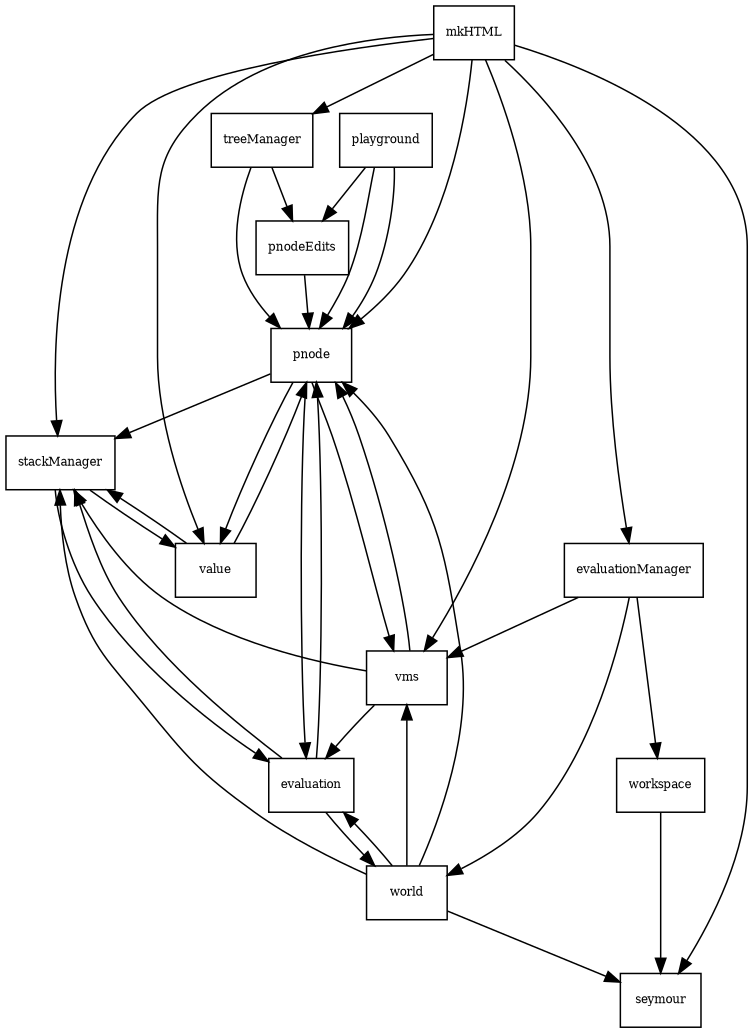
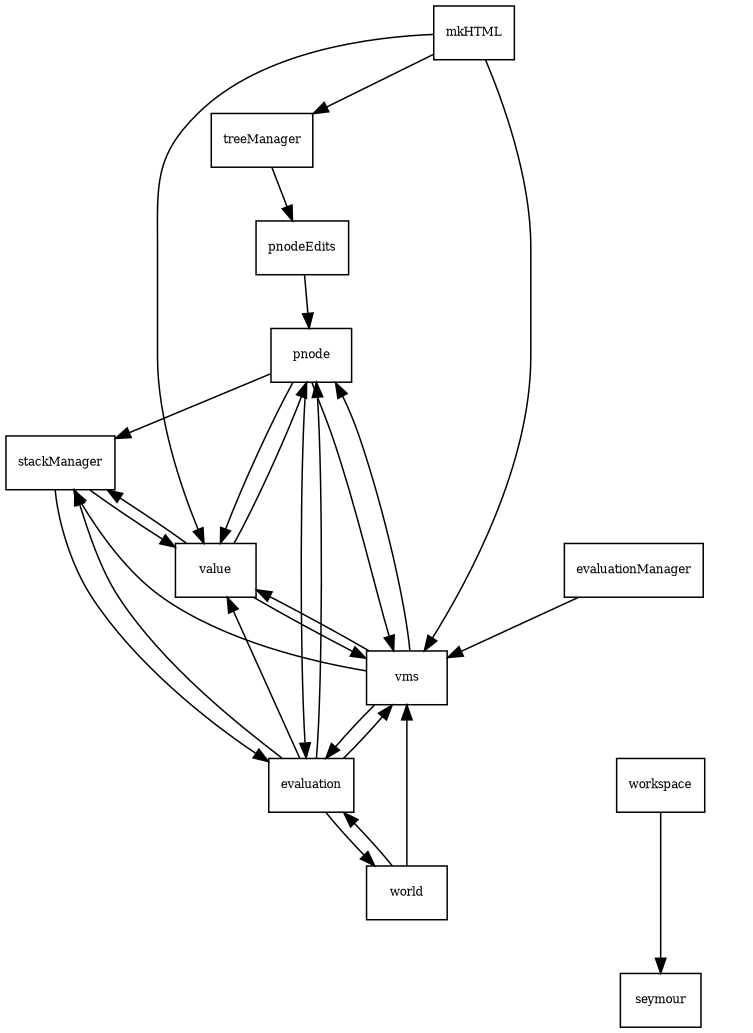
(131, 120) -> none
(386, 140) -> none
(441, 201) -> none
(237, 246) -> none
(610, 278) -> none
(747, 446) -> none
none -> (290, 618)
(456, 620) -> none
none -> (332, 630)
(646, 670) -> none
none -> (267, 685)
(163, 728) -> none
none -> (363, 738)
(576, 754) -> none
(527, 944) -> none
